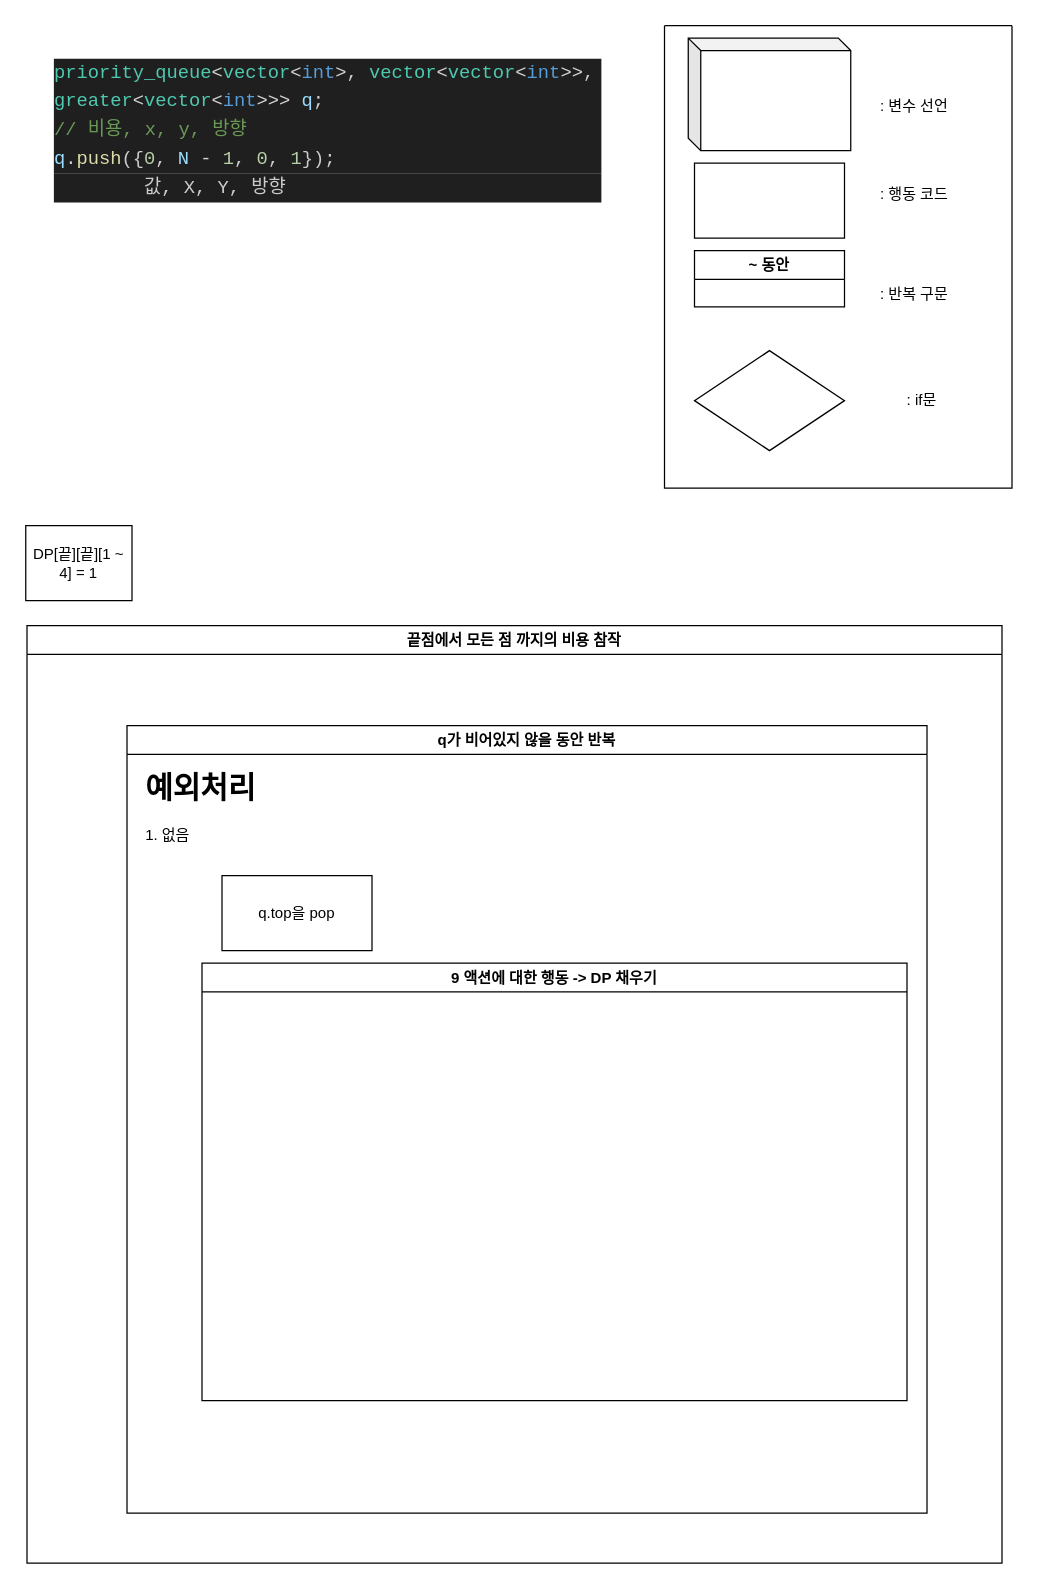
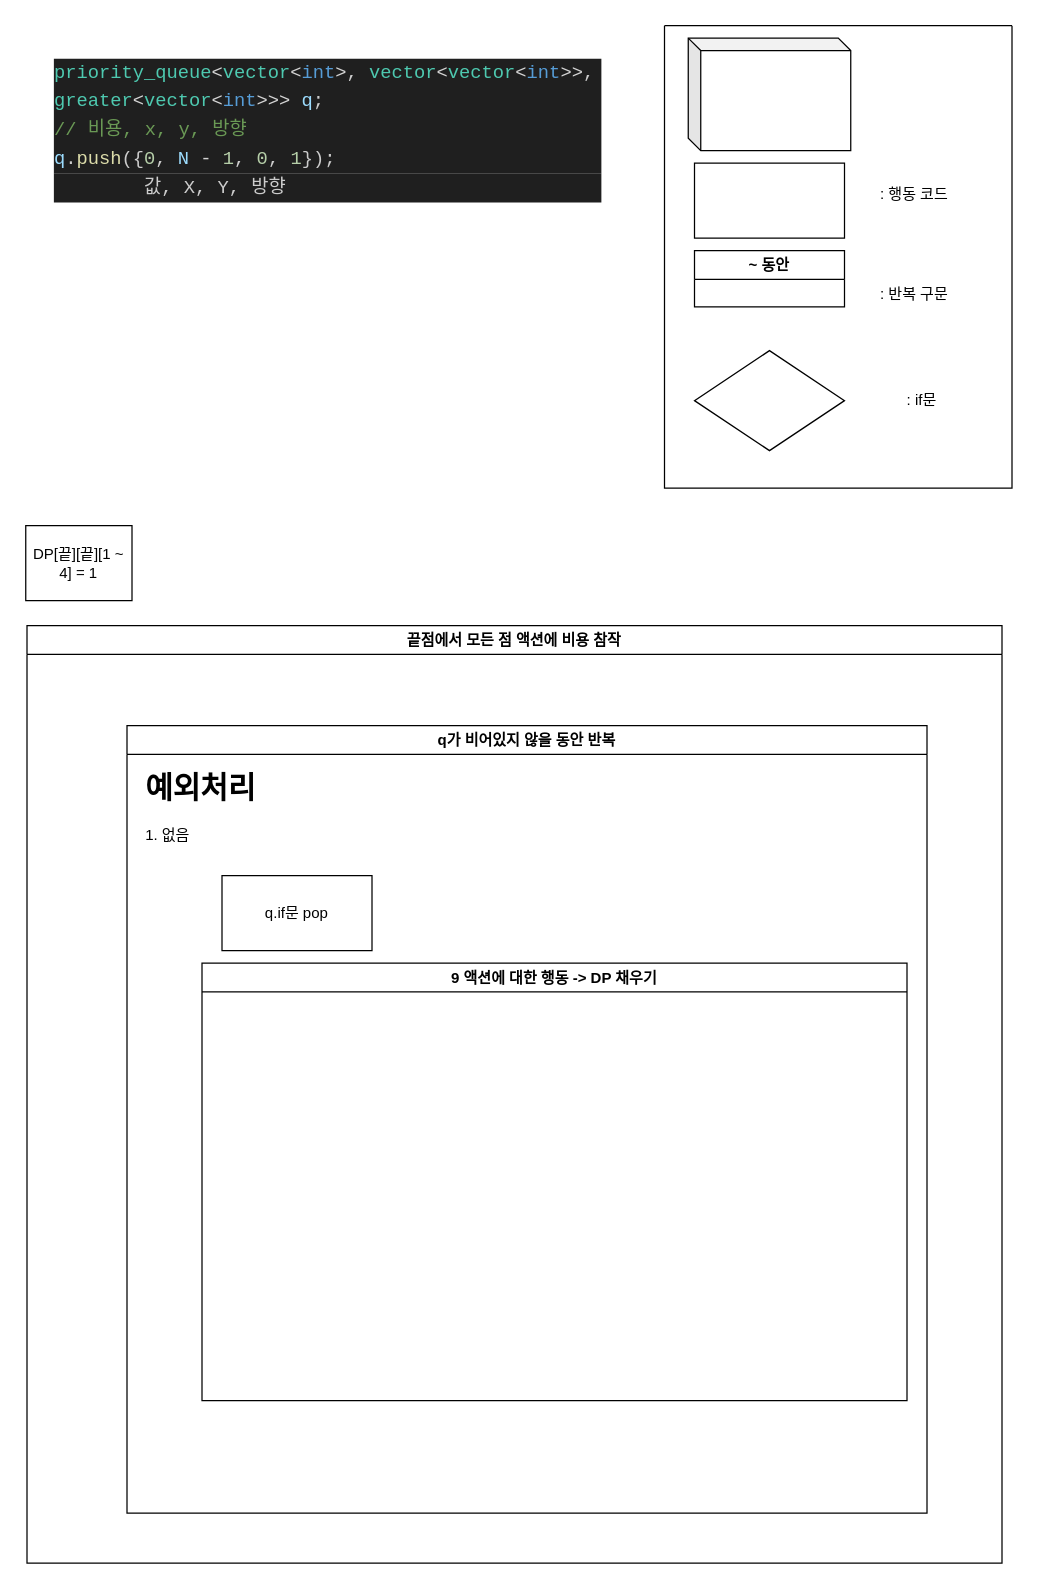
(914, 107) -> none
(514, 641) -> (514, 641)
(297, 913) -> (297, 913)
